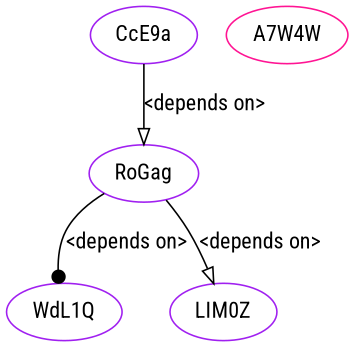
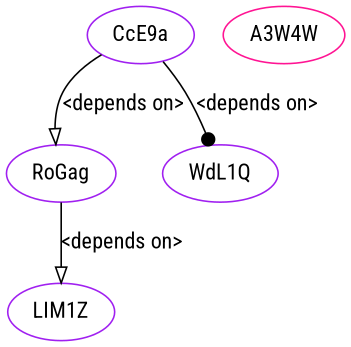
(287, 35) -> (284, 35)
(69, 225) -> (187, 96)
(223, 312) -> (61, 312)
